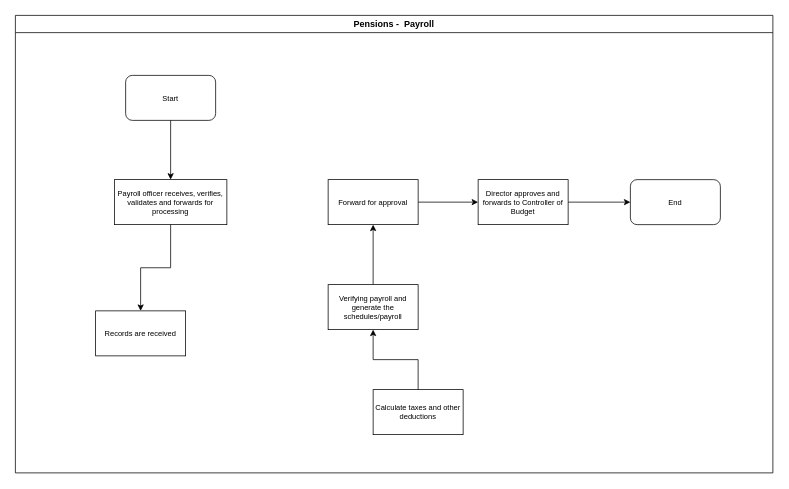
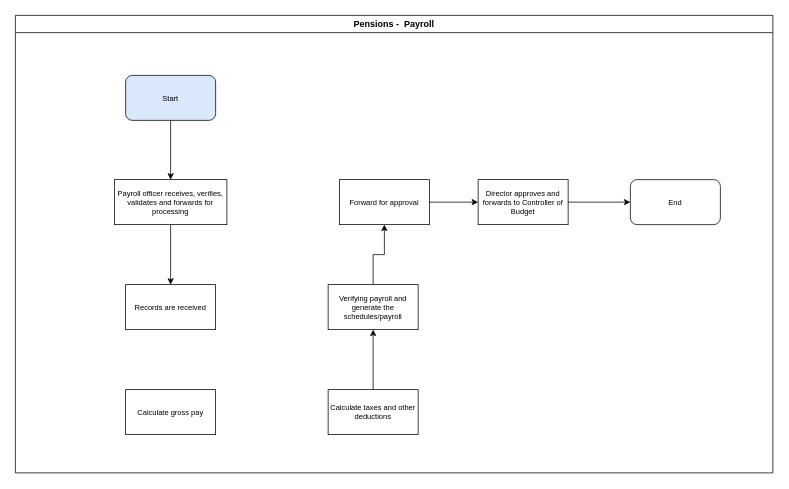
(171, 98) -> (171, 98)
(373, 202) -> (384, 202)
(141, 333) -> (171, 307)
none -> (171, 412)
(418, 412) -> (373, 412)
